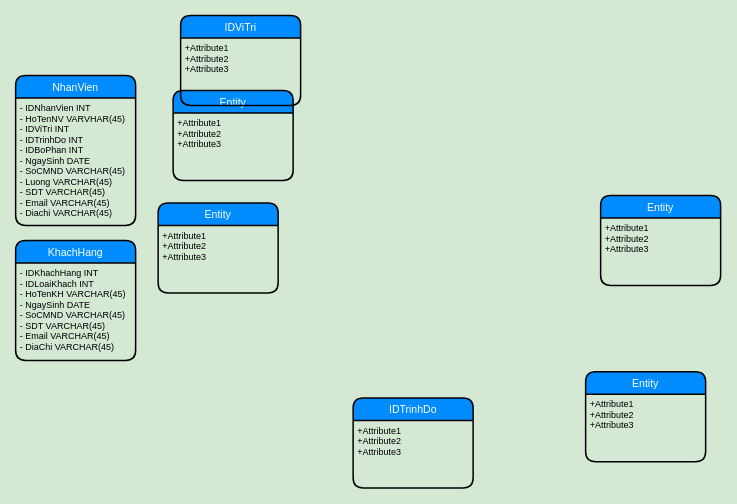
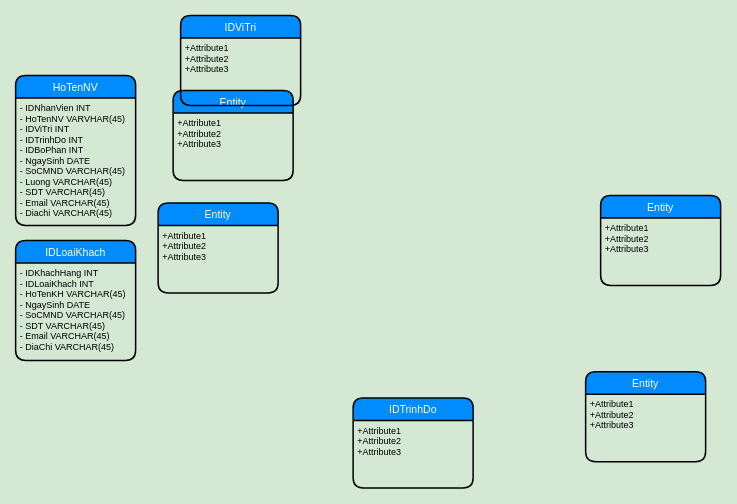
(75, 87) -> (75, 87)
(75, 252) -> (75, 252)
